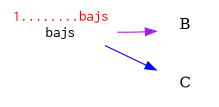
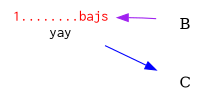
(131, 32) -> (142, 18)
(61, 33) -> (61, 33)
